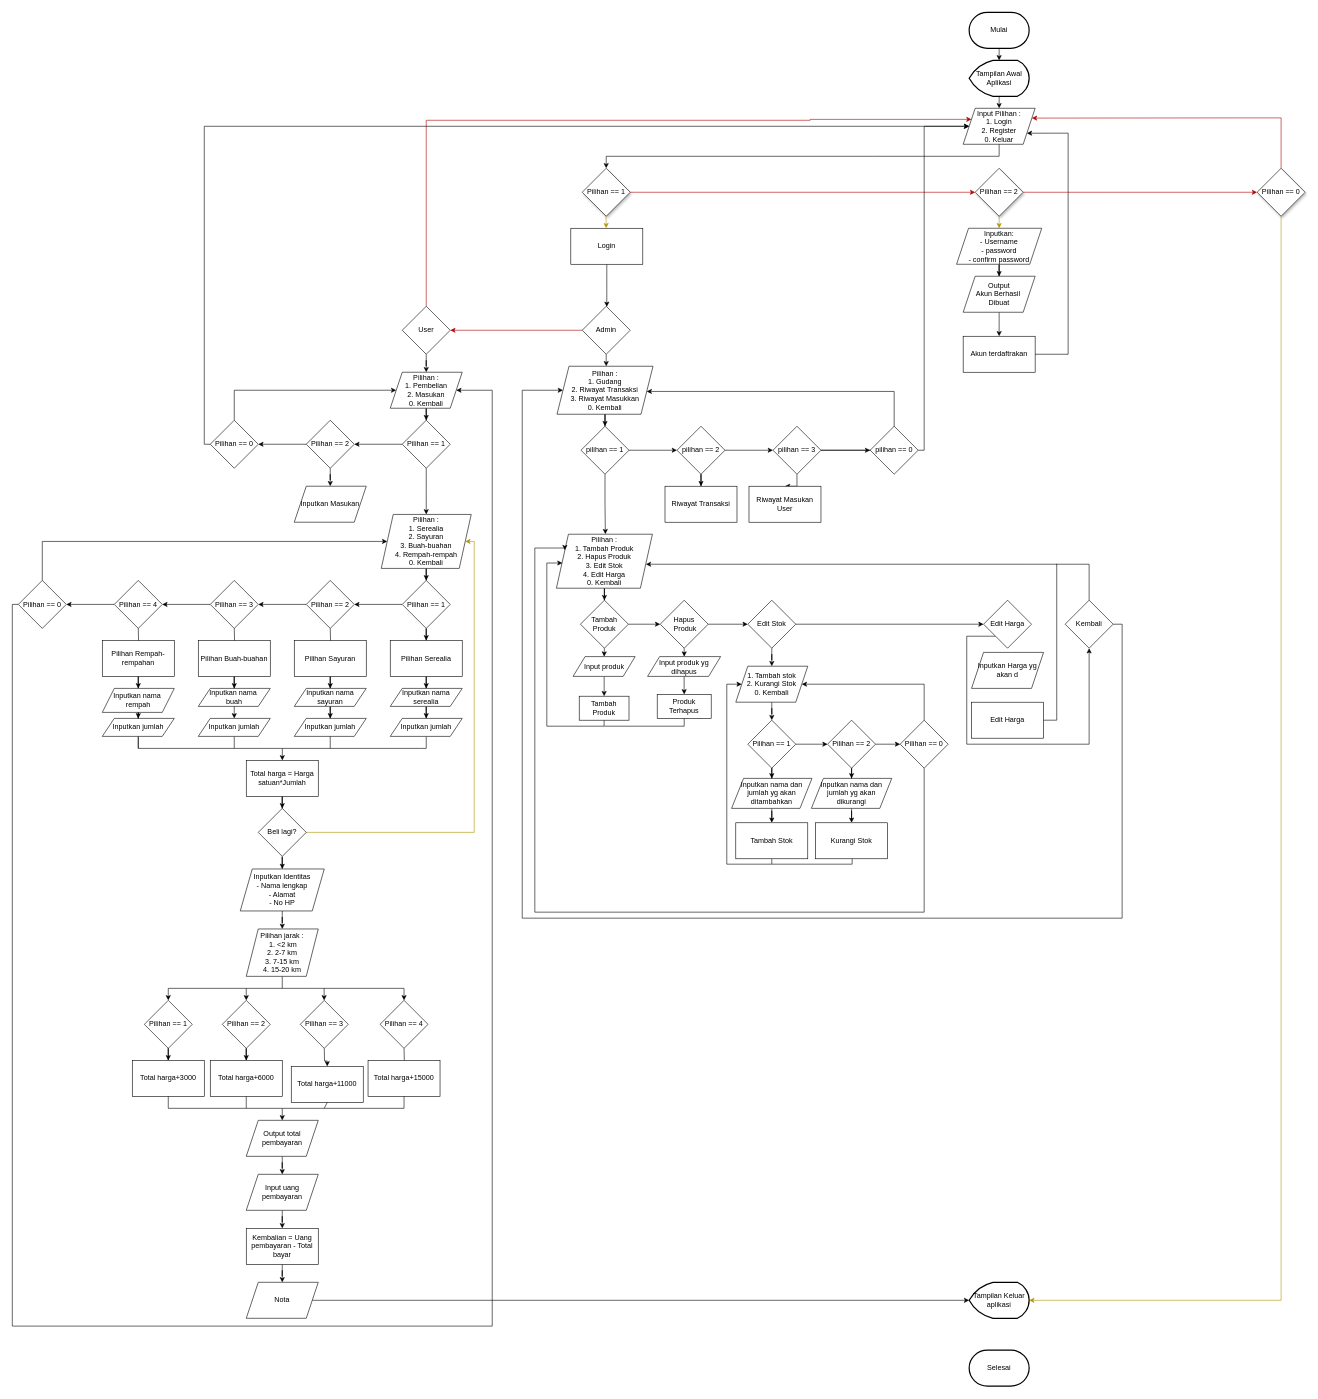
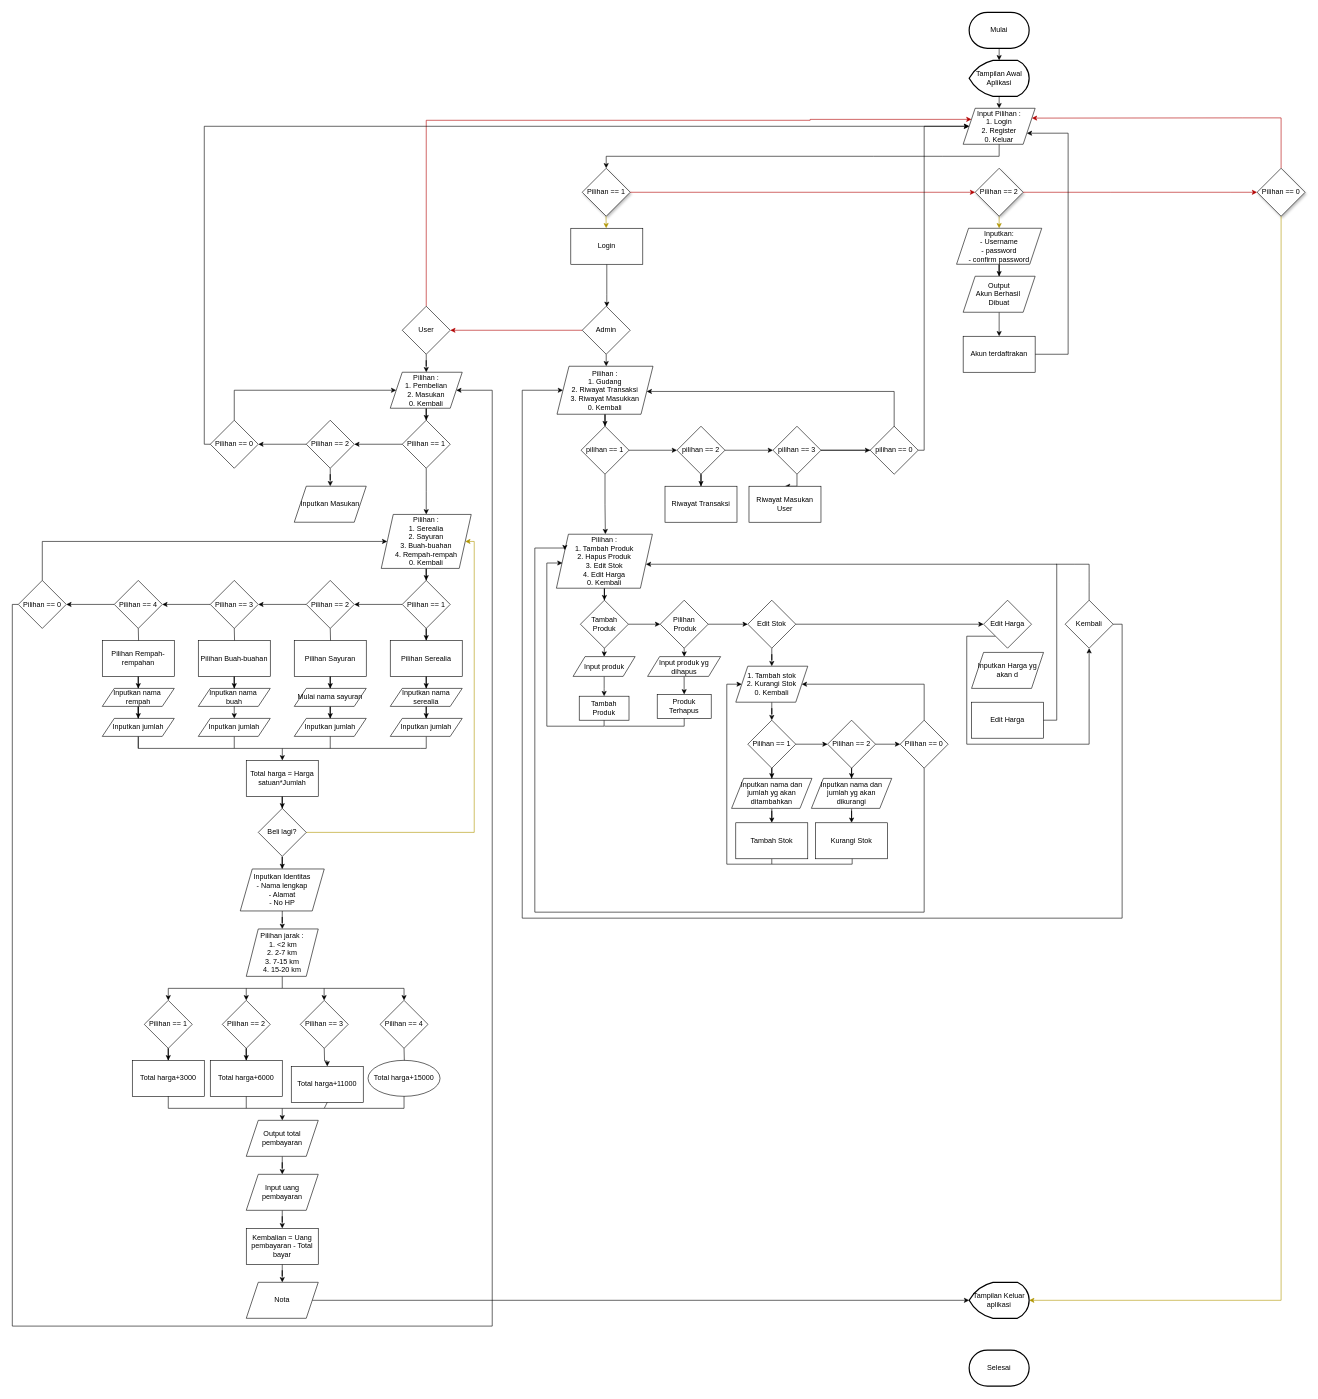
(684, 624) -> (684, 624)
(330, 698) -> (330, 698)
(138, 701) -> (138, 698)
(404, 1079) -> (404, 1079)
